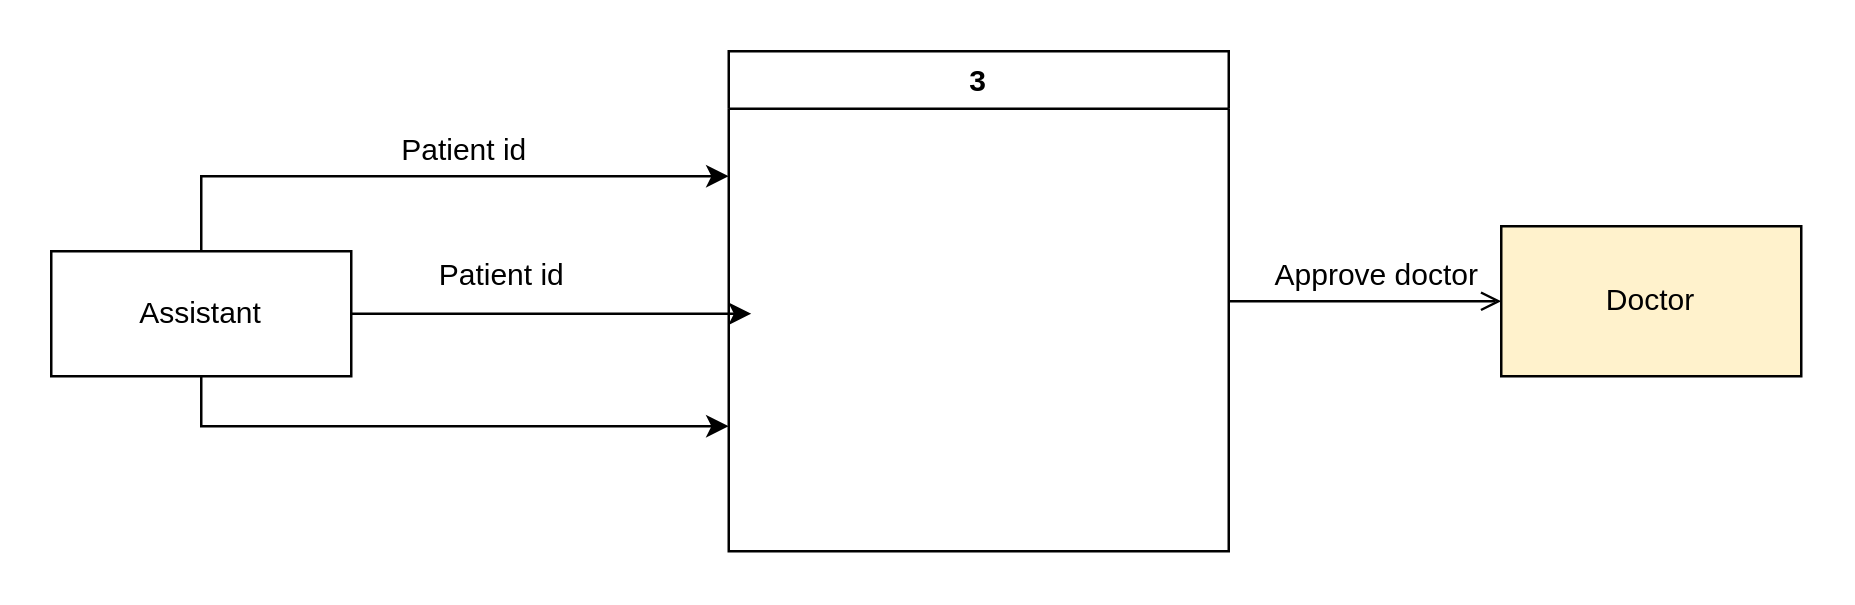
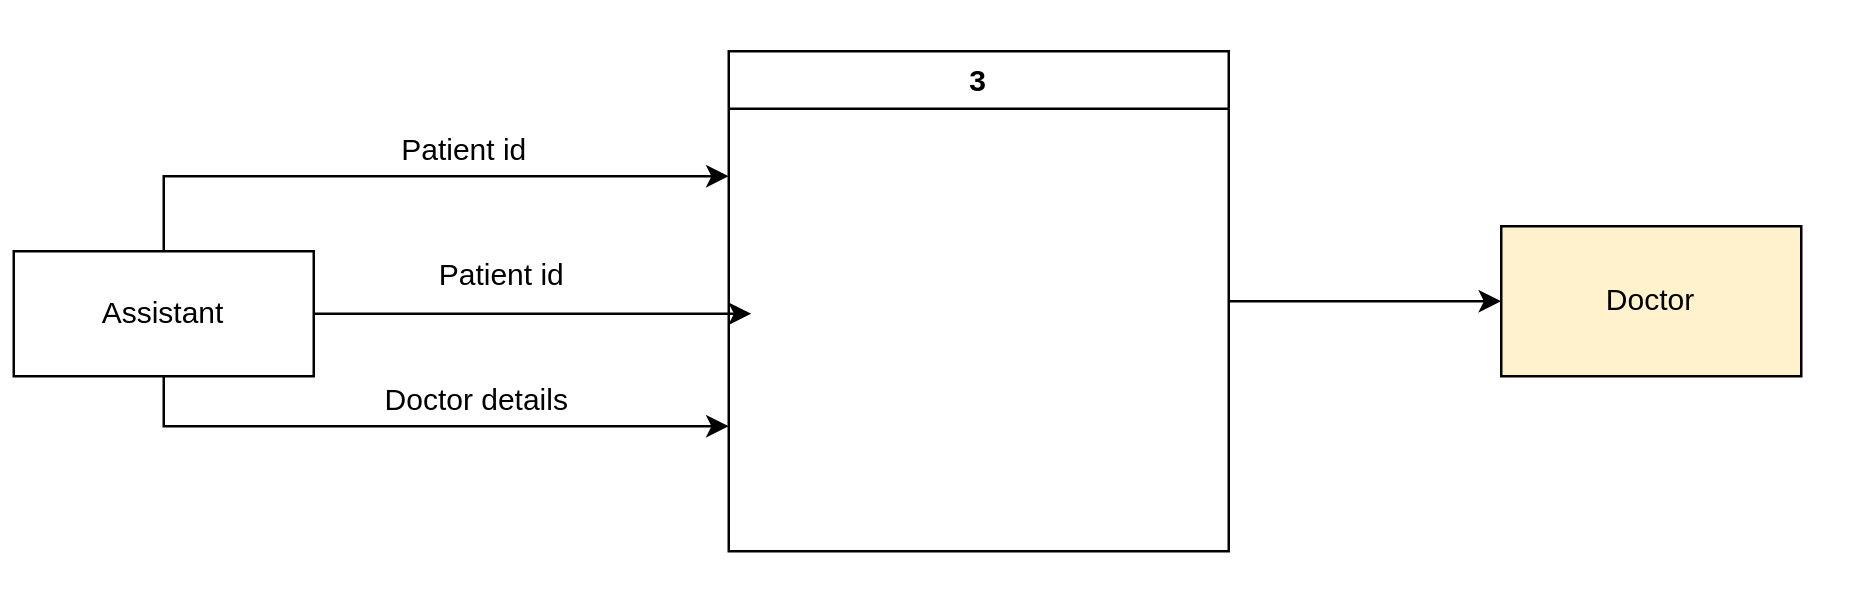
(1376, 276) -> none
(1487, 301) -> (1483, 301)
(201, 314) -> (164, 314)
none -> (476, 401)
